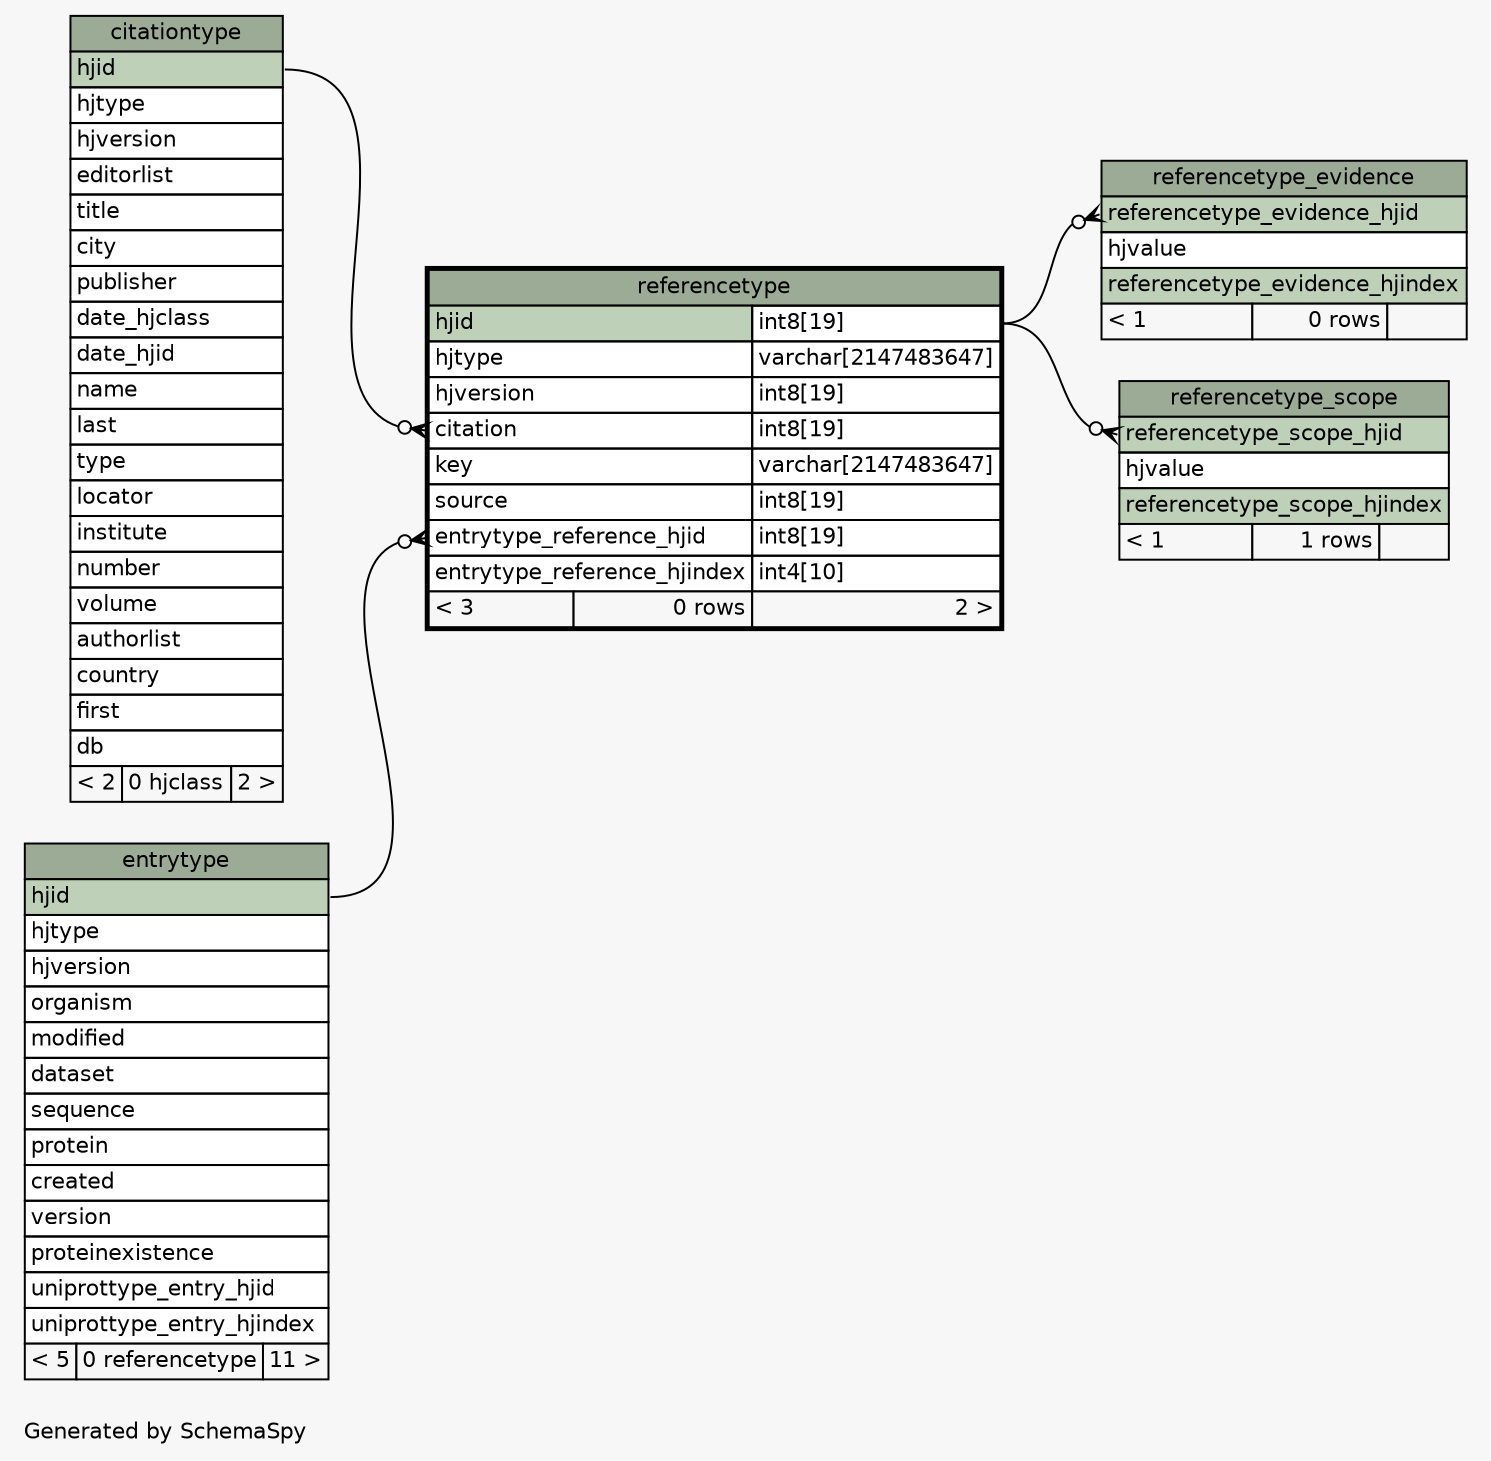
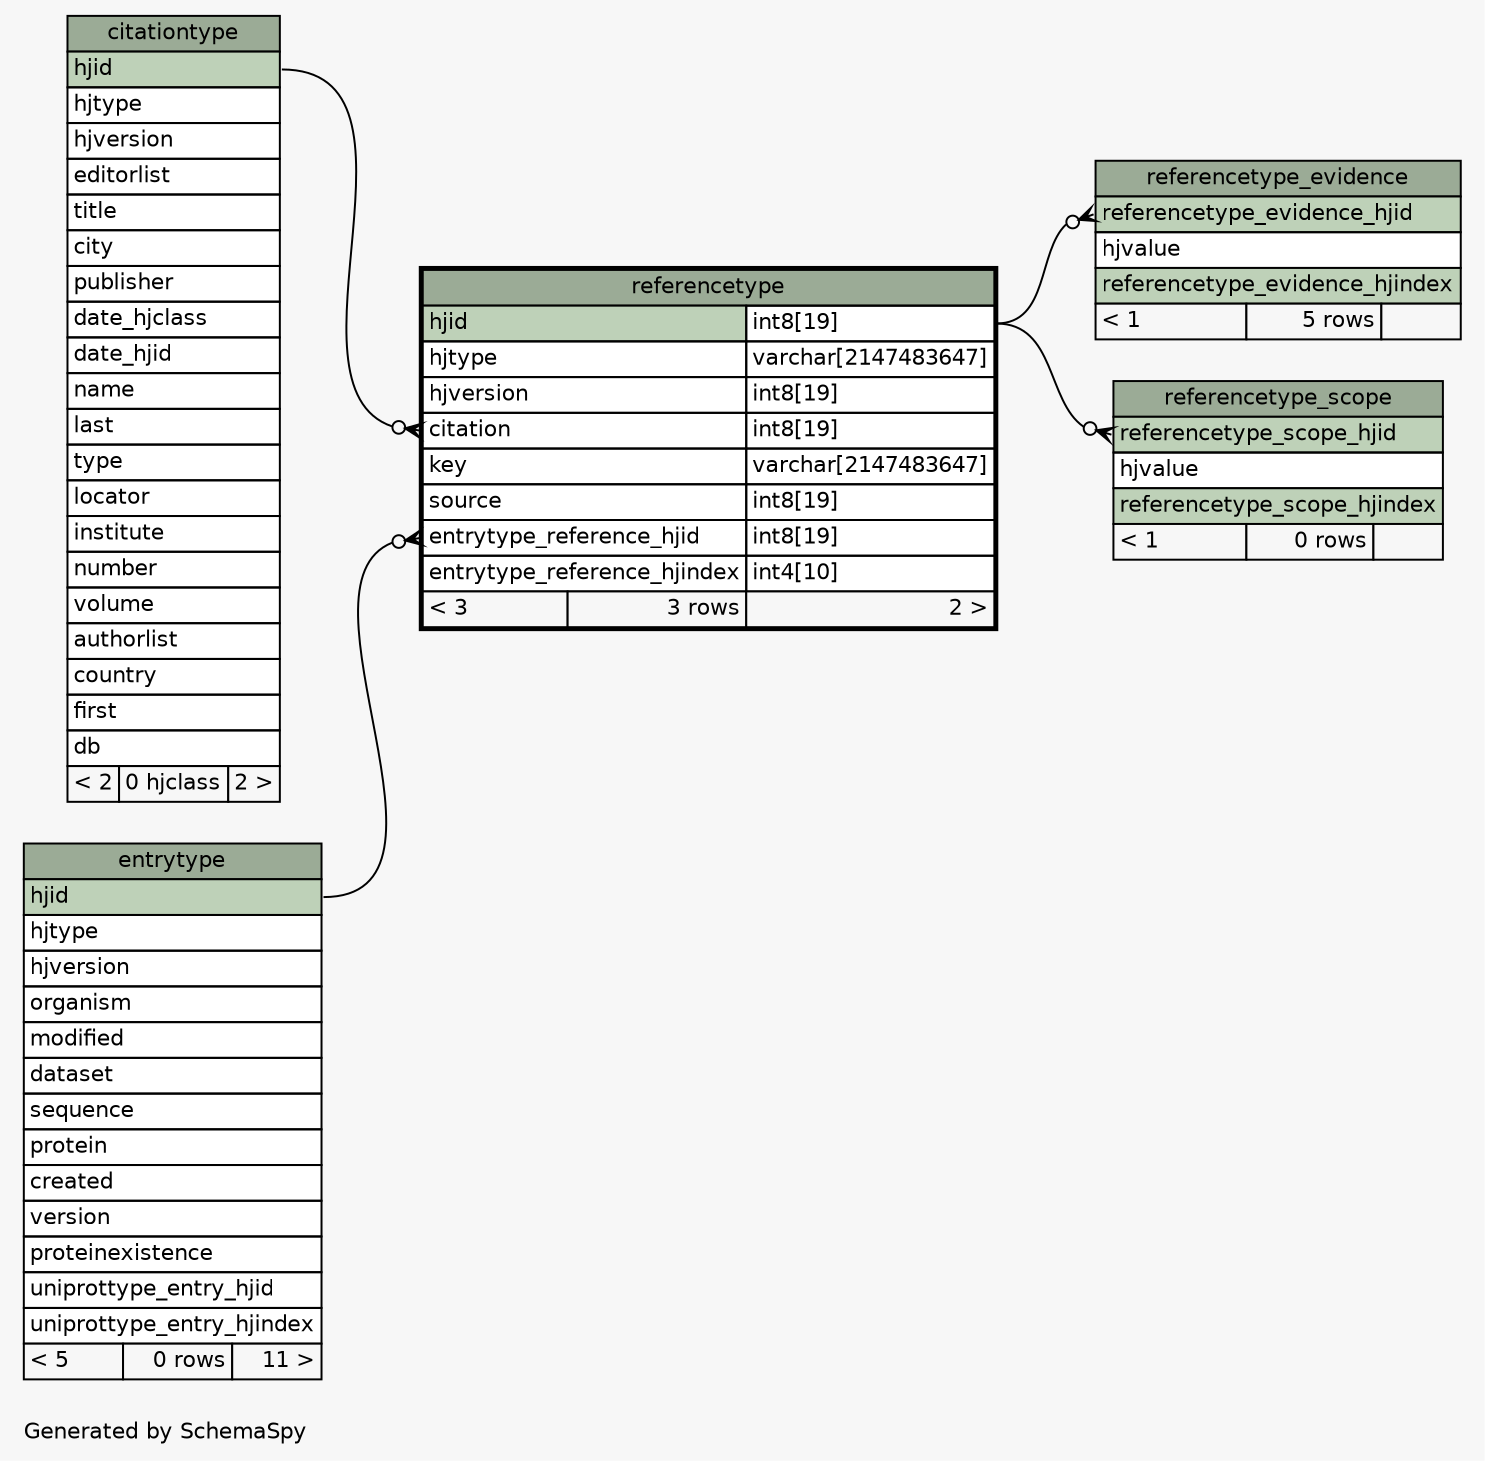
(1345, 321) -> (1339, 321)
(1337, 541) -> (1331, 541)
(710, 608) -> (704, 608)
(170, 1361) -> (190, 1361)
